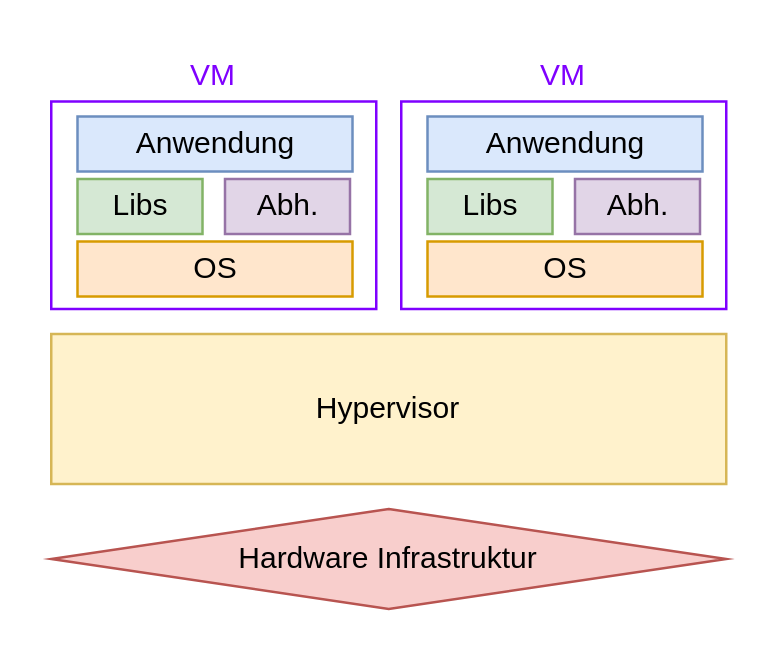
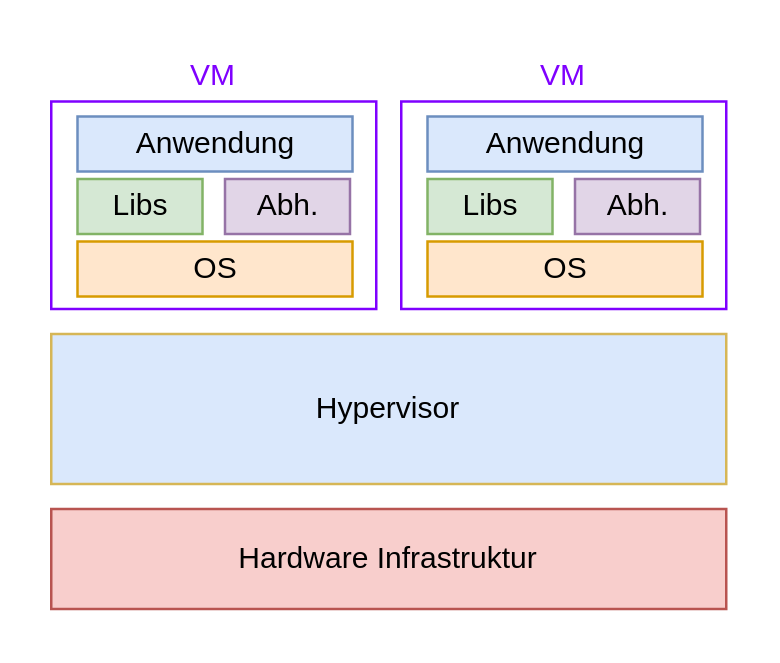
(389, 409) -> (389, 409)
(389, 559) -> (389, 559)
